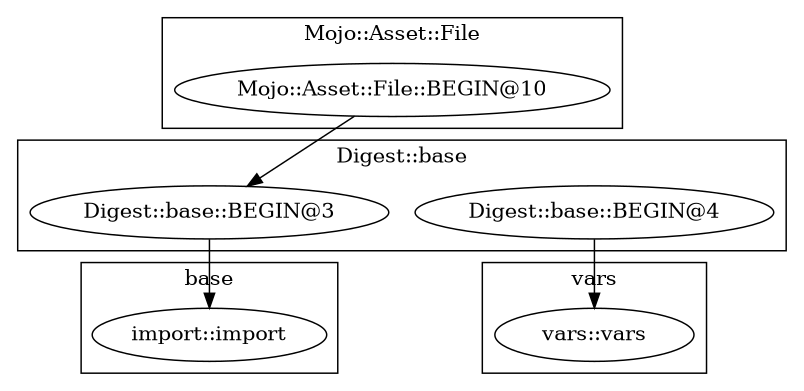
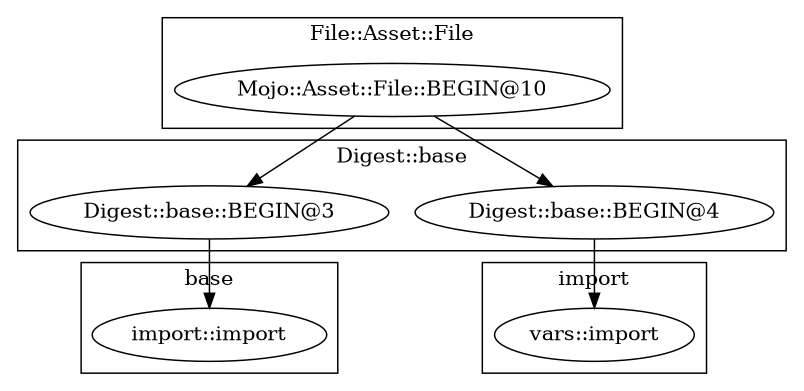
(392, 35) -> (392, 35)
none -> (490, 149)
(594, 280) -> (594, 280)
(594, 335) -> (594, 335)
